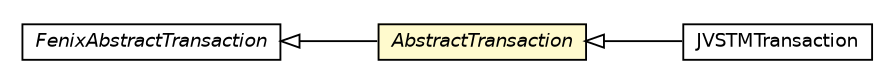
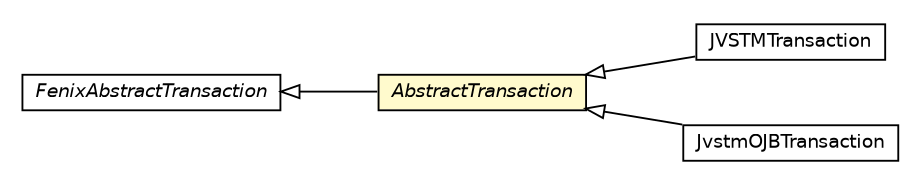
none -> (790, 142)
